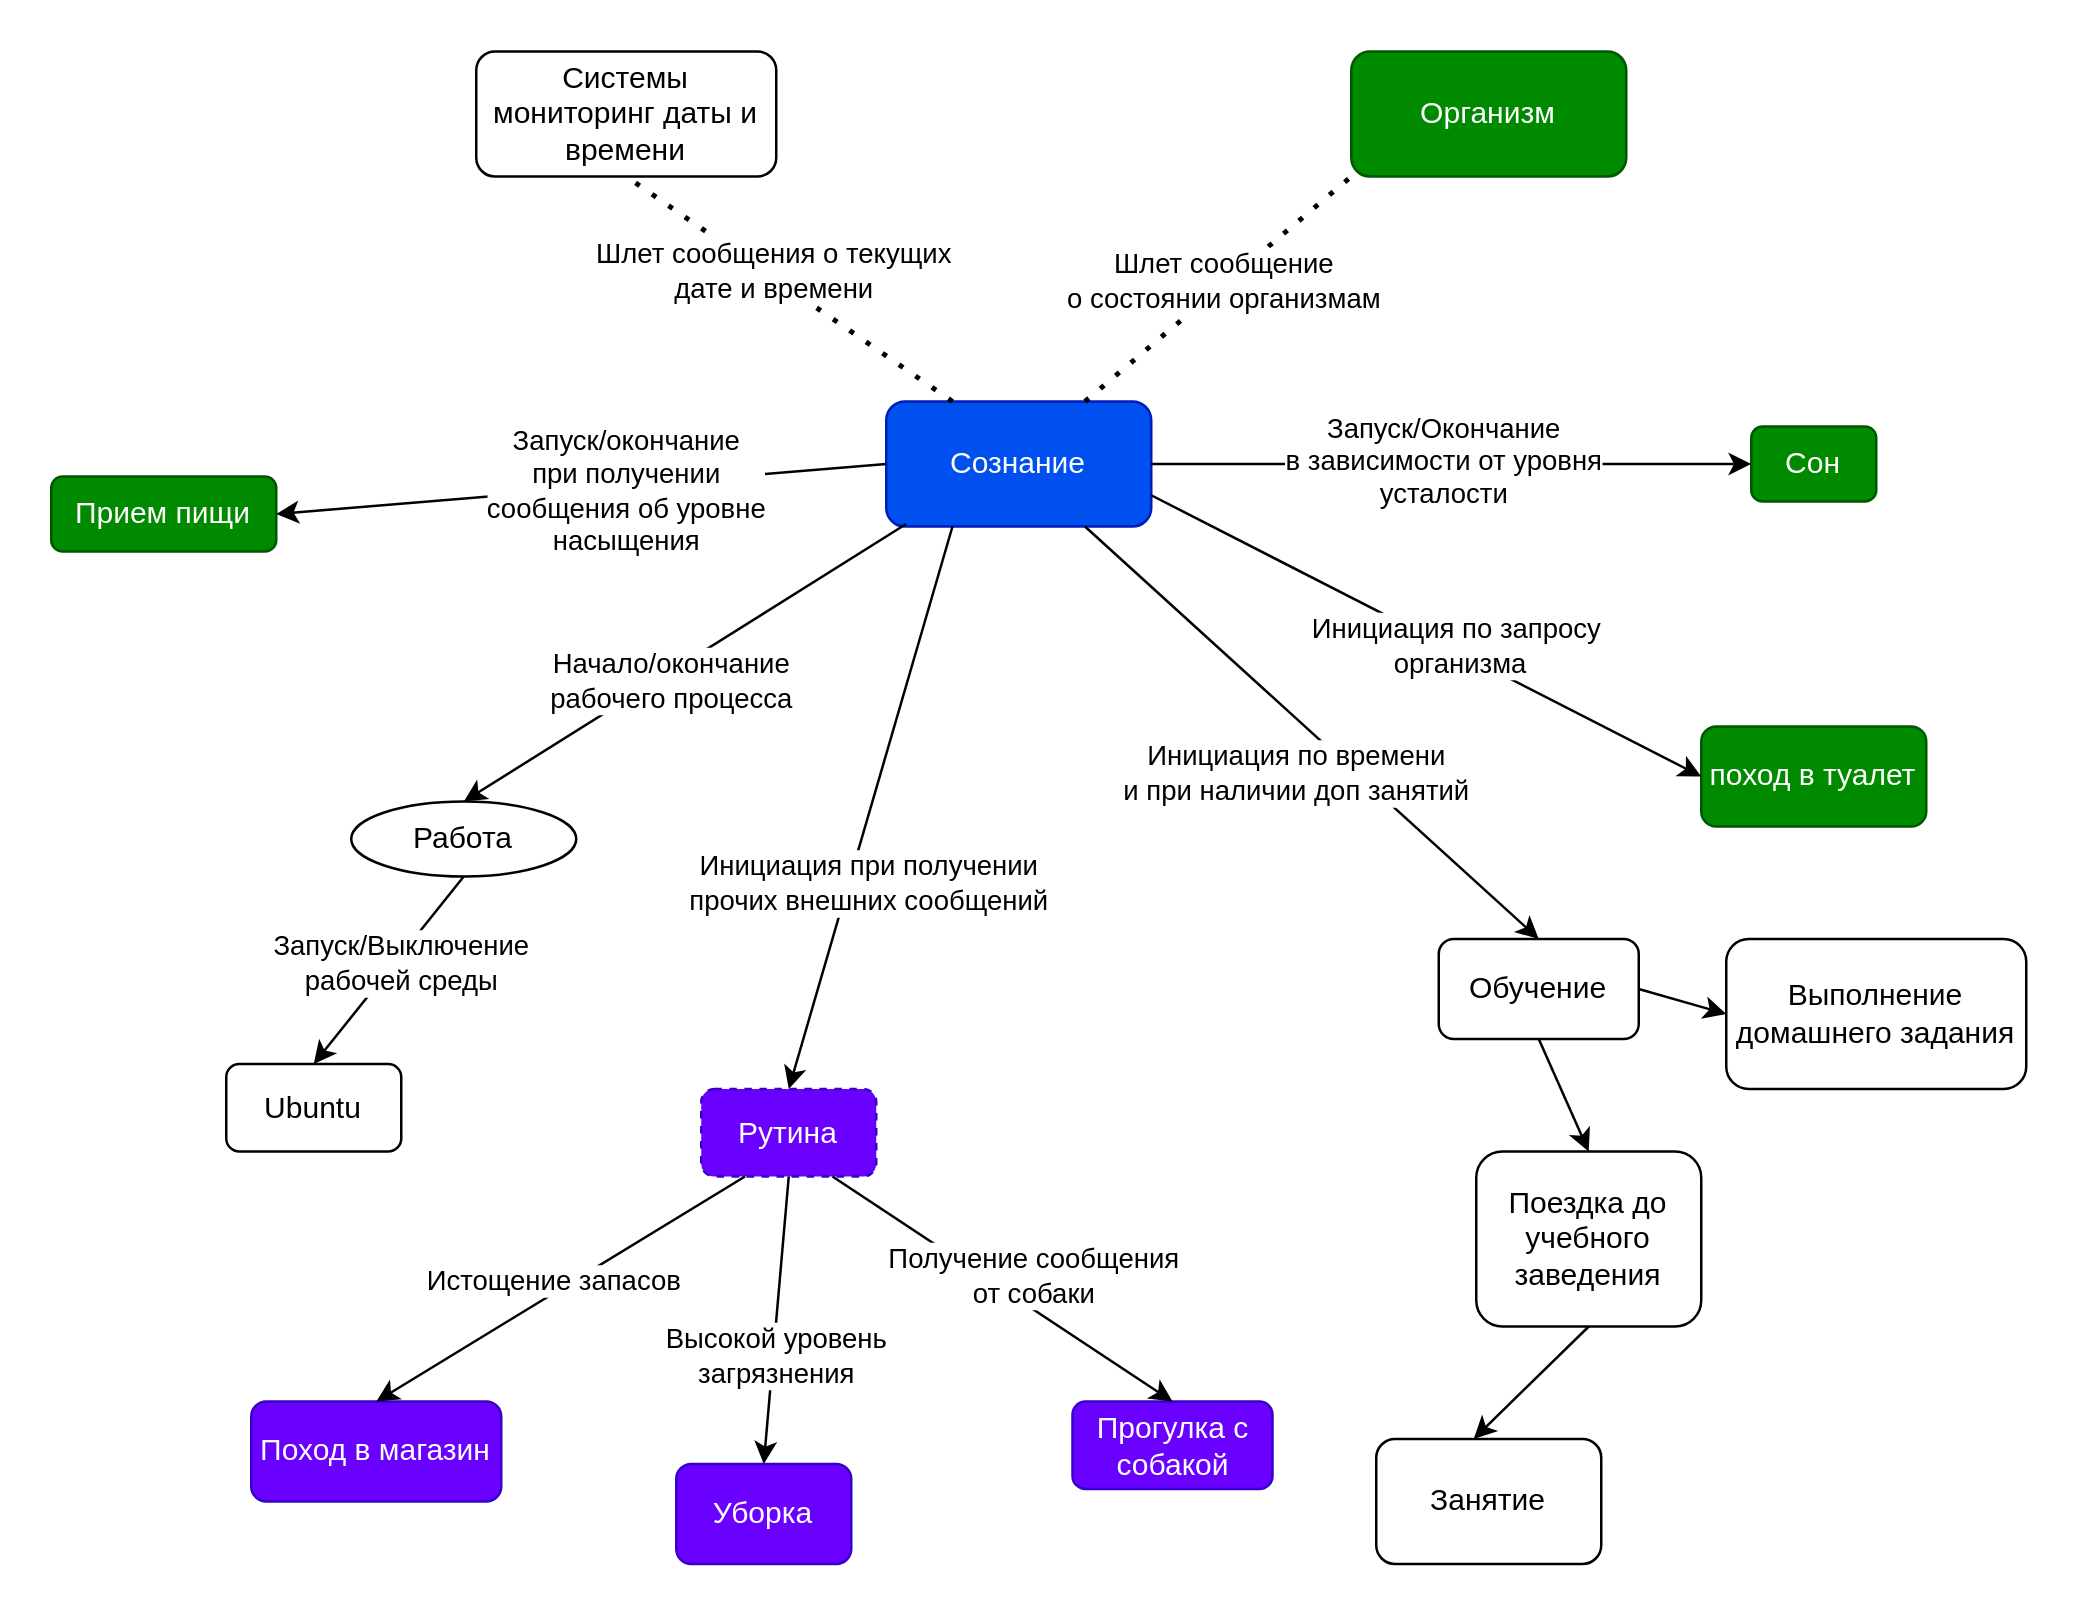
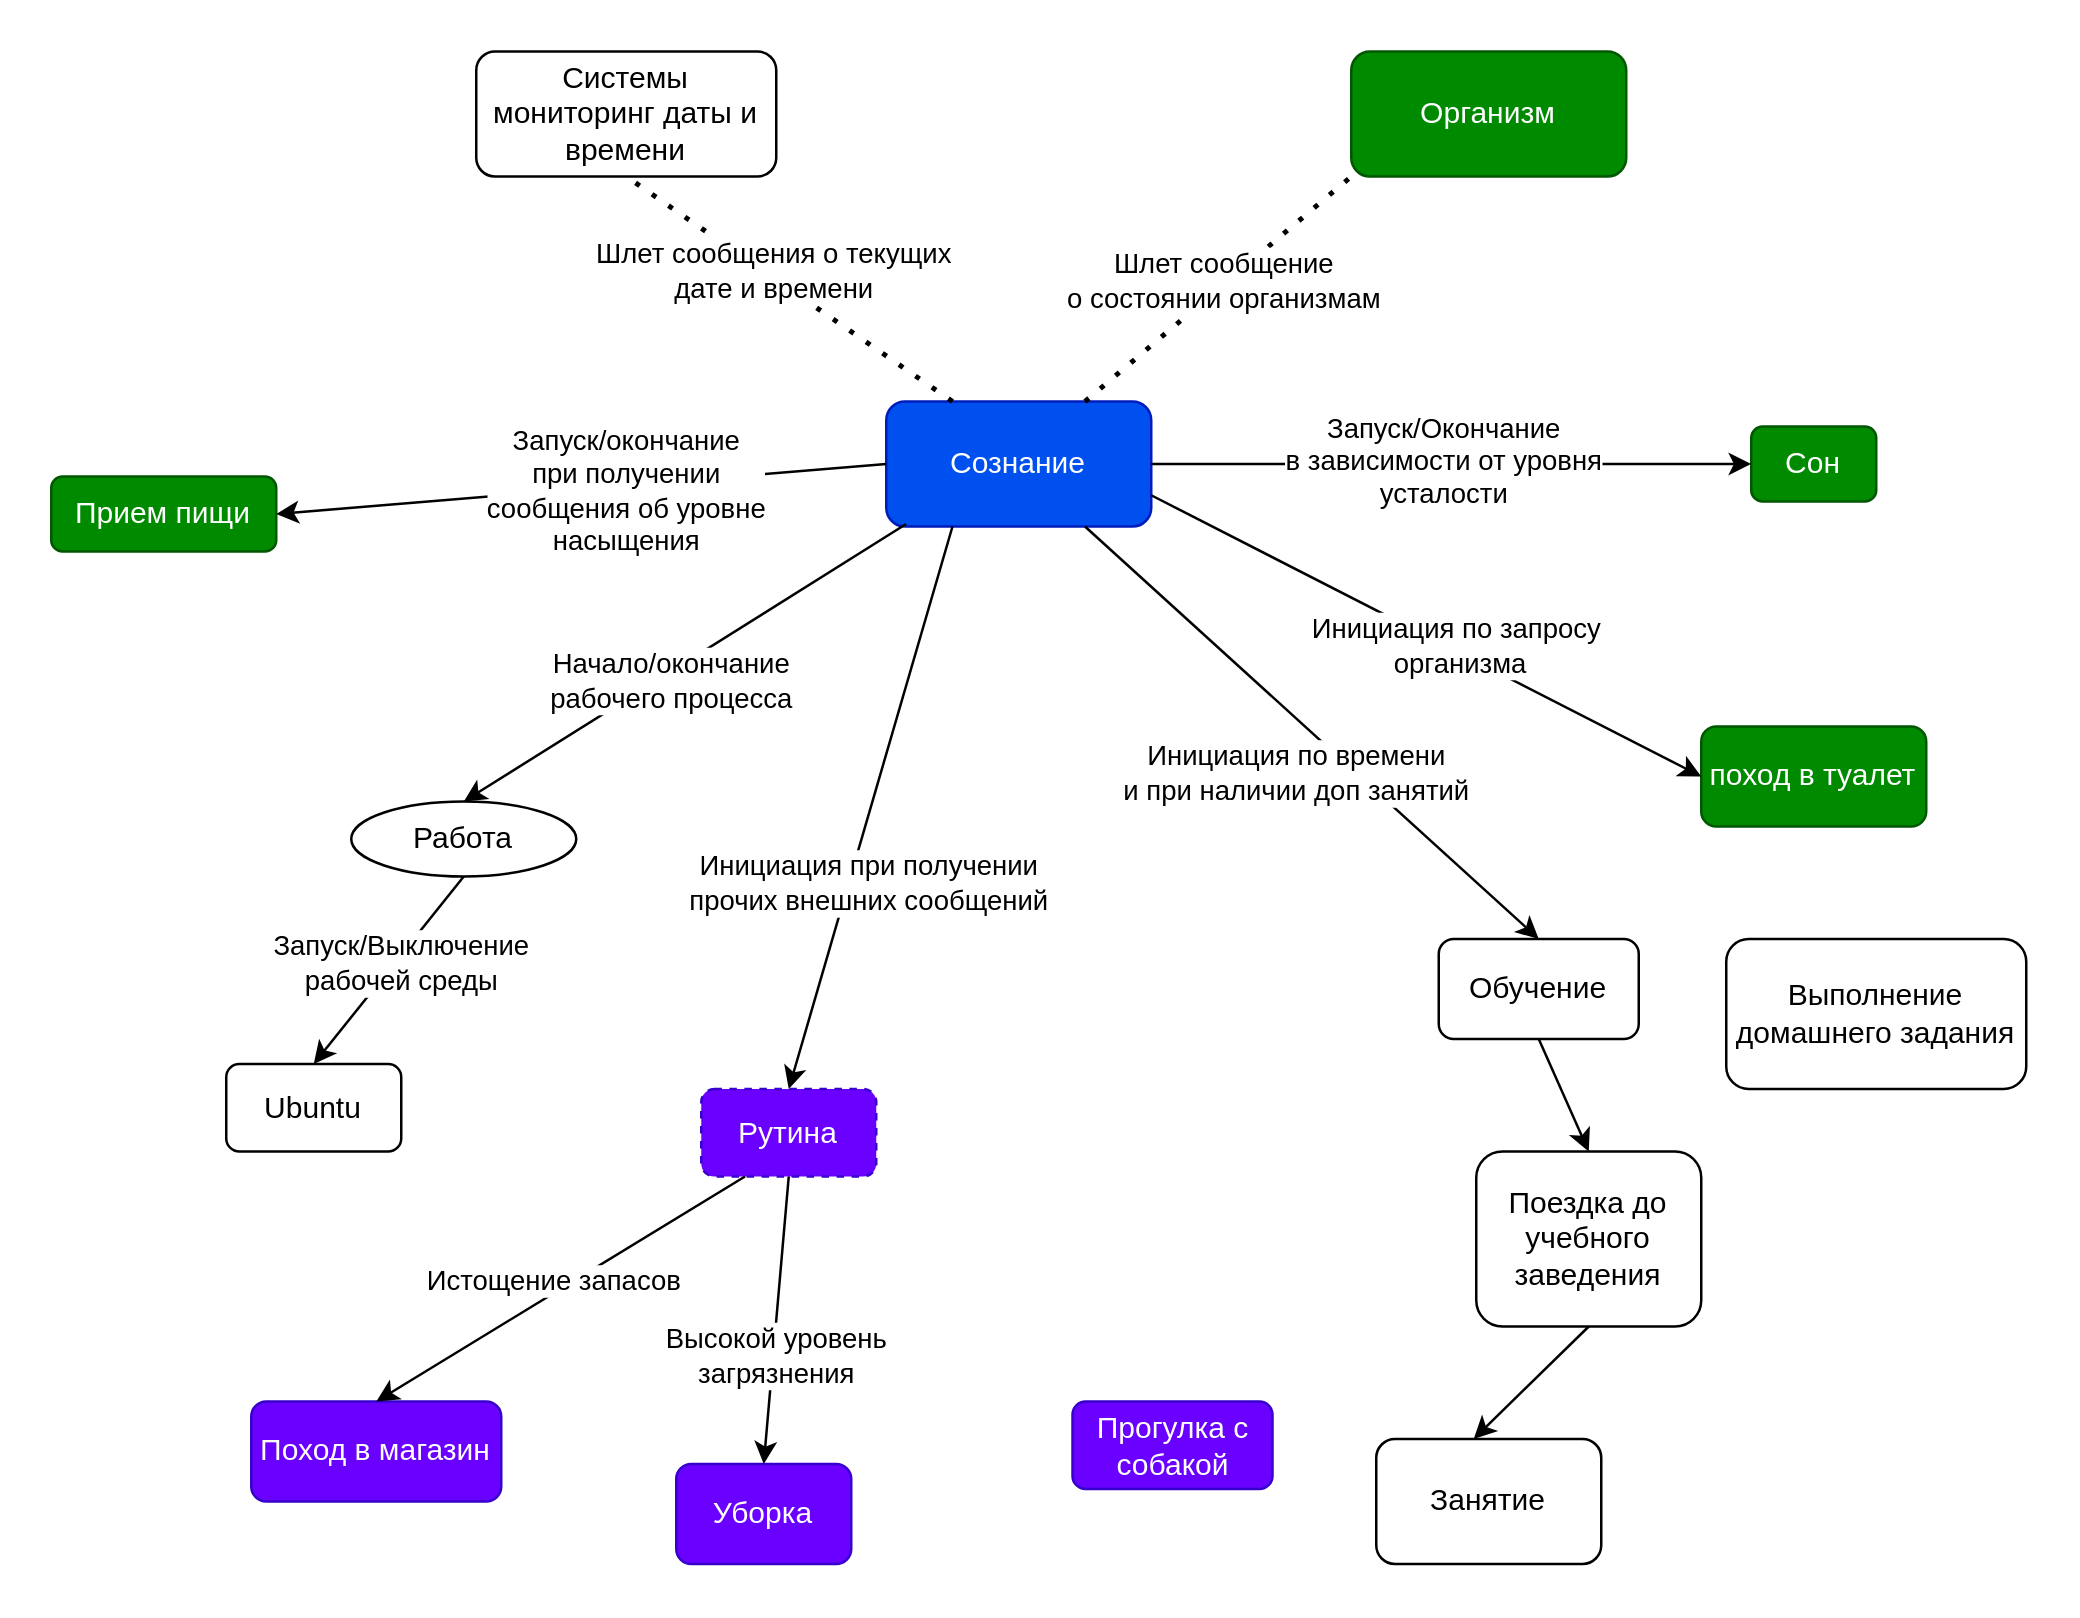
(1674, 999) -> none
(1078, 1339) -> none
